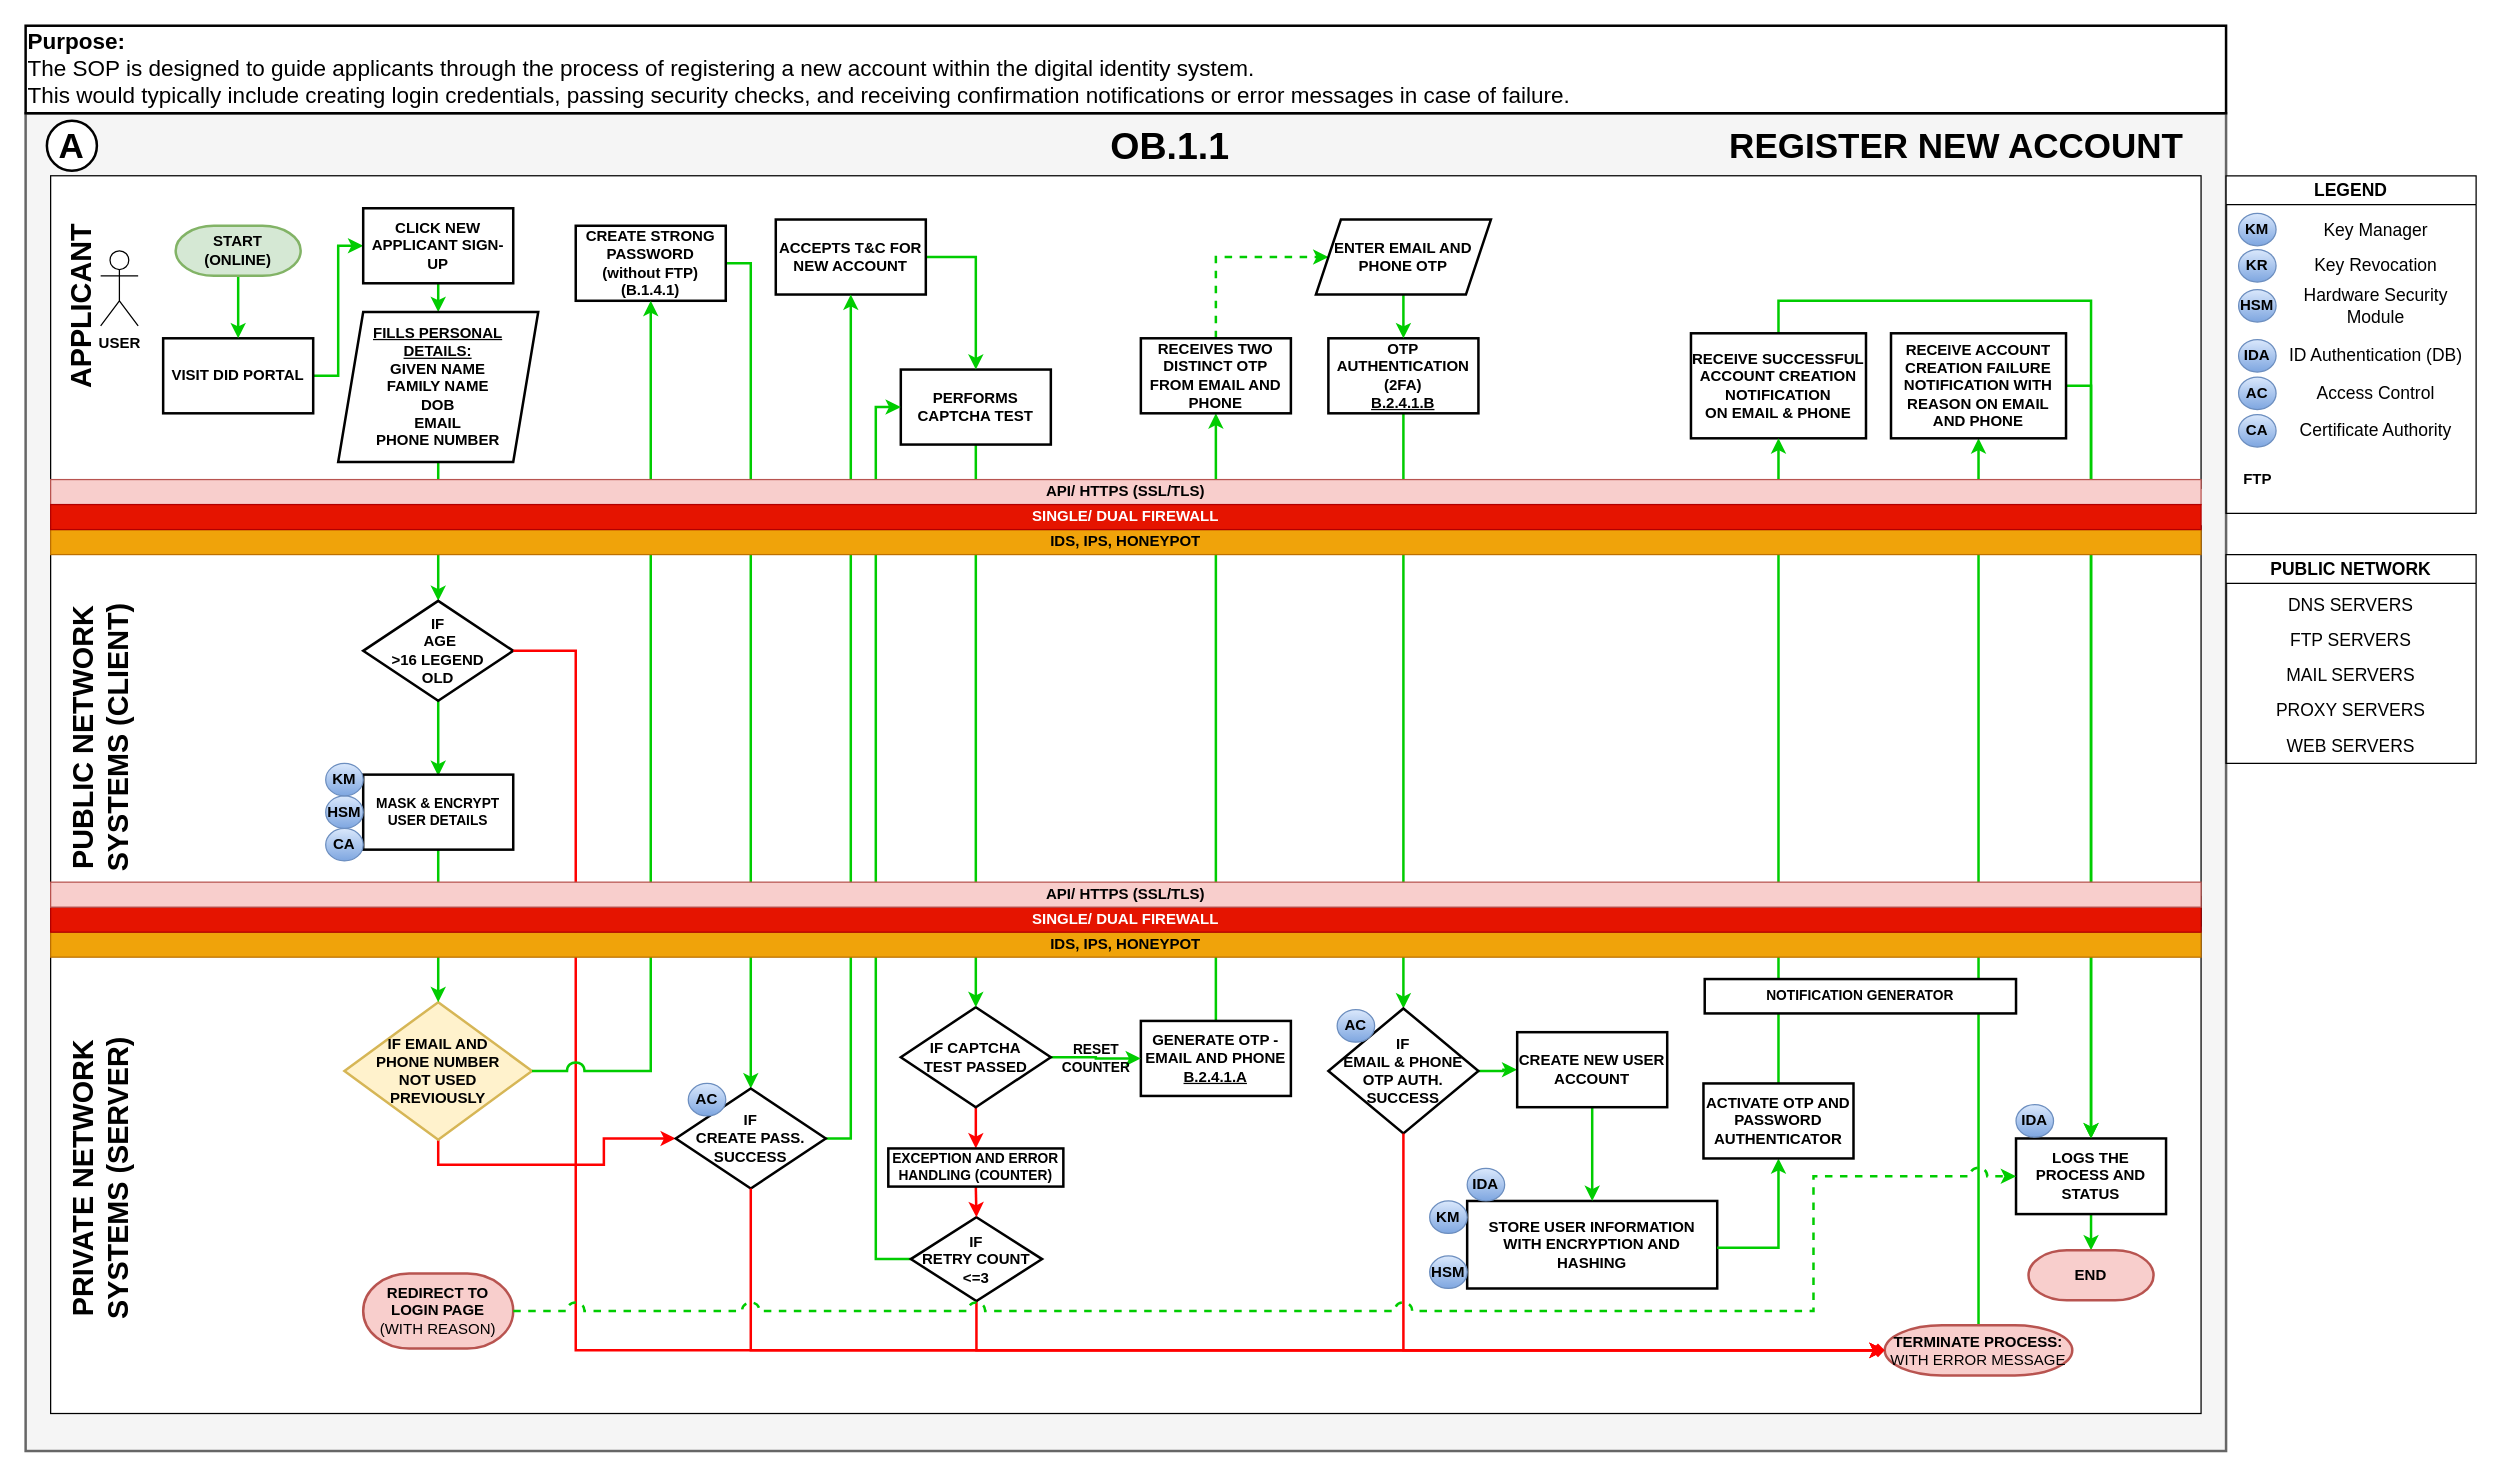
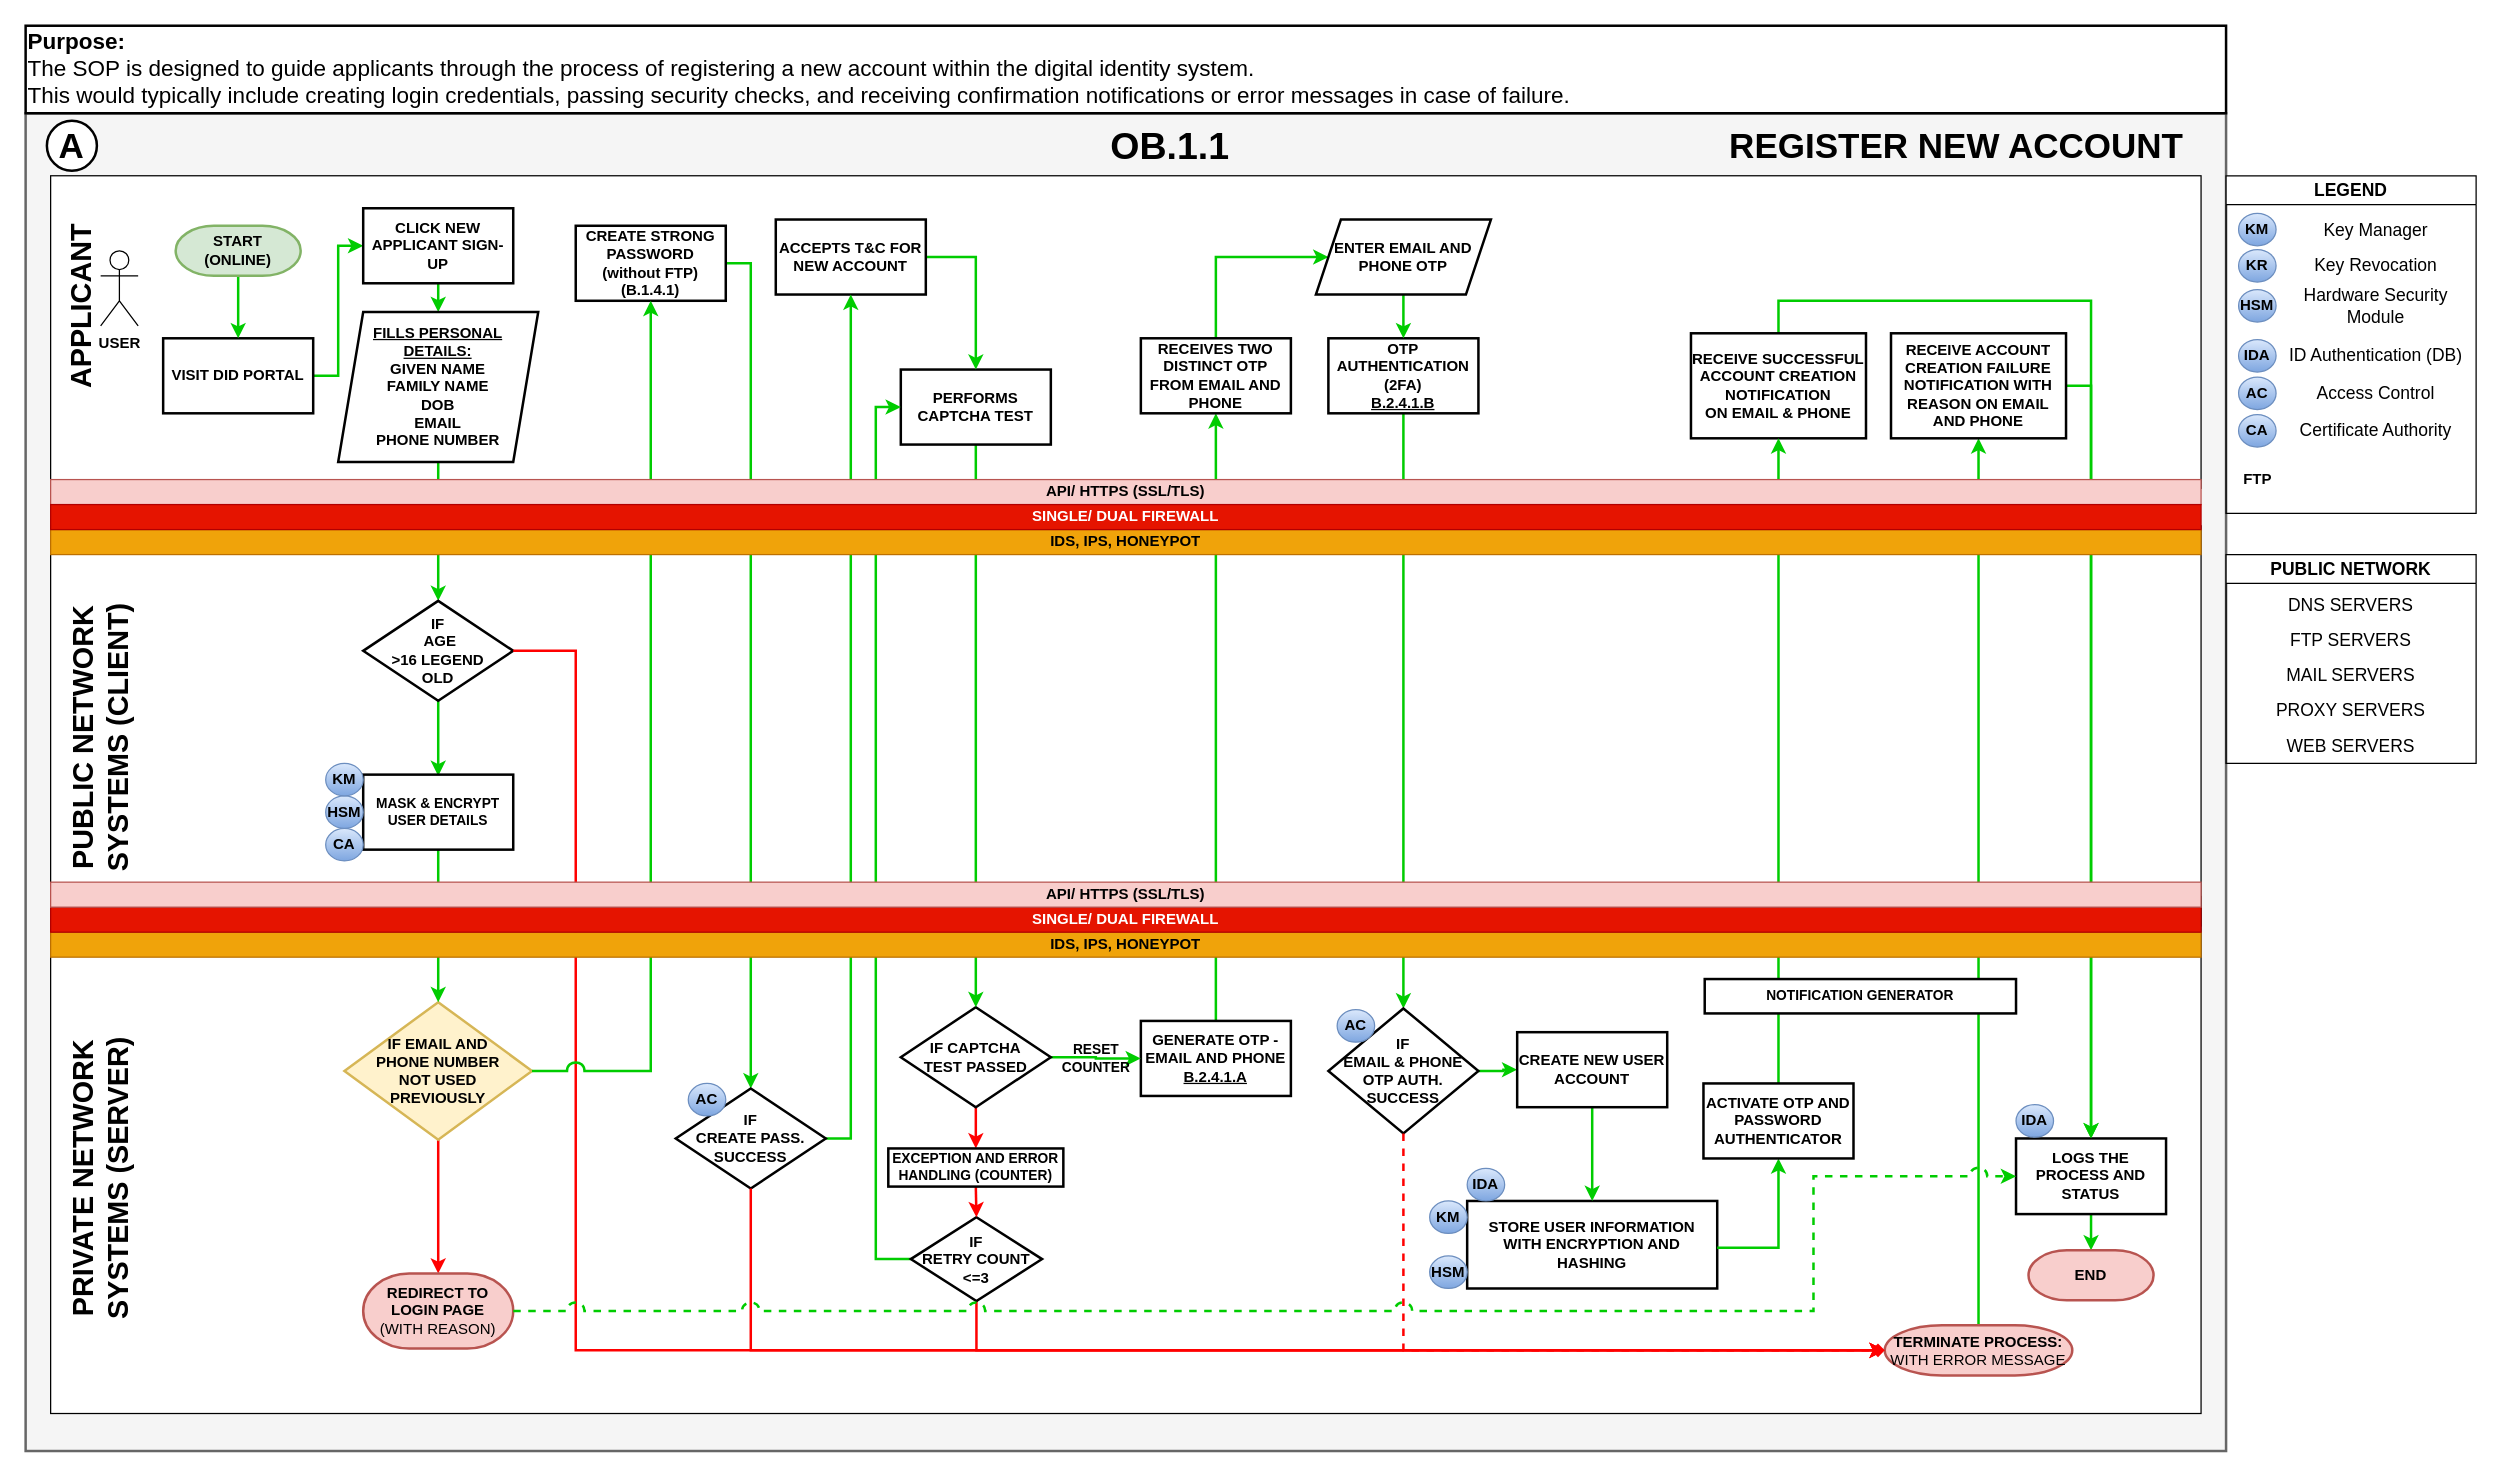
(1226, 257) -> (1226, 257)
(563, 1164) -> (438, 1212)
(1403, 1244) -> (1403, 1244)
